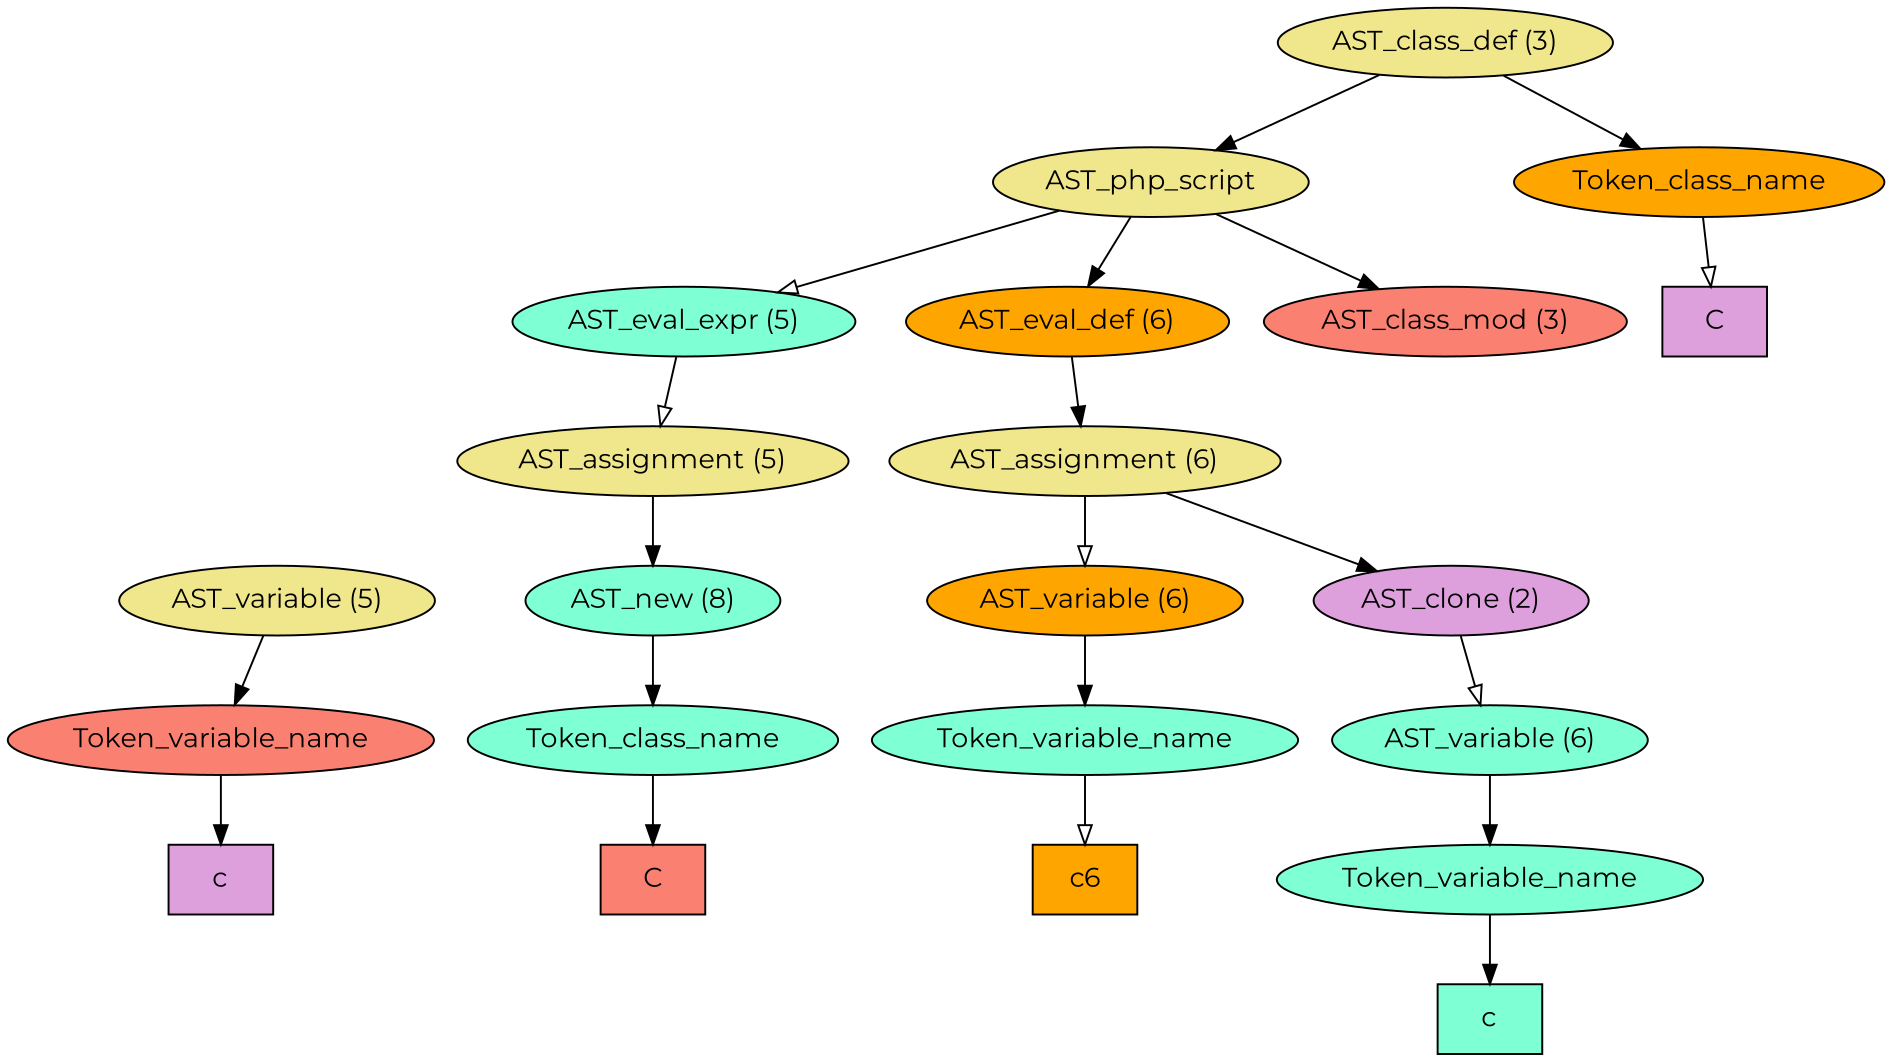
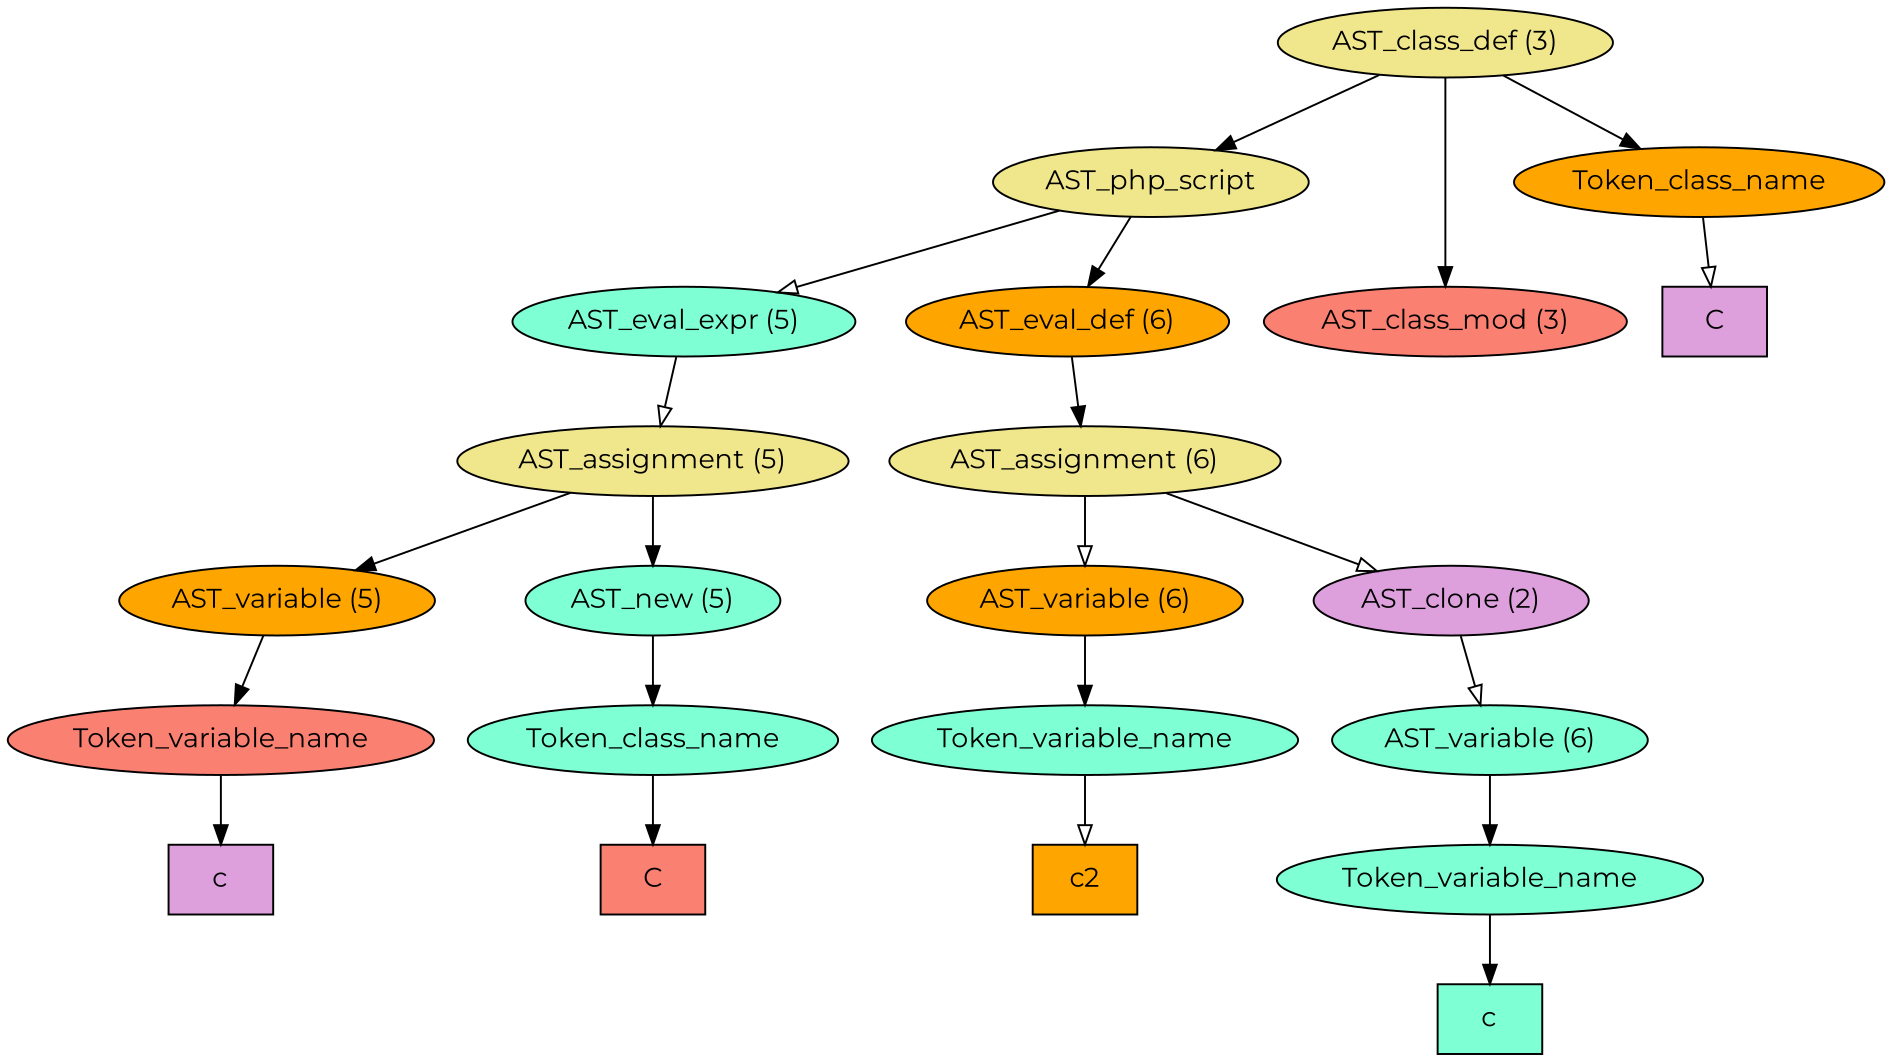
(1289, 247) -> (1445, 172)
none -> (472, 528)
(1262, 529) -> (1262, 529)
(277, 601) -> (277, 601)
(653, 601) -> (653, 601)
(1085, 880) -> (1085, 880)
